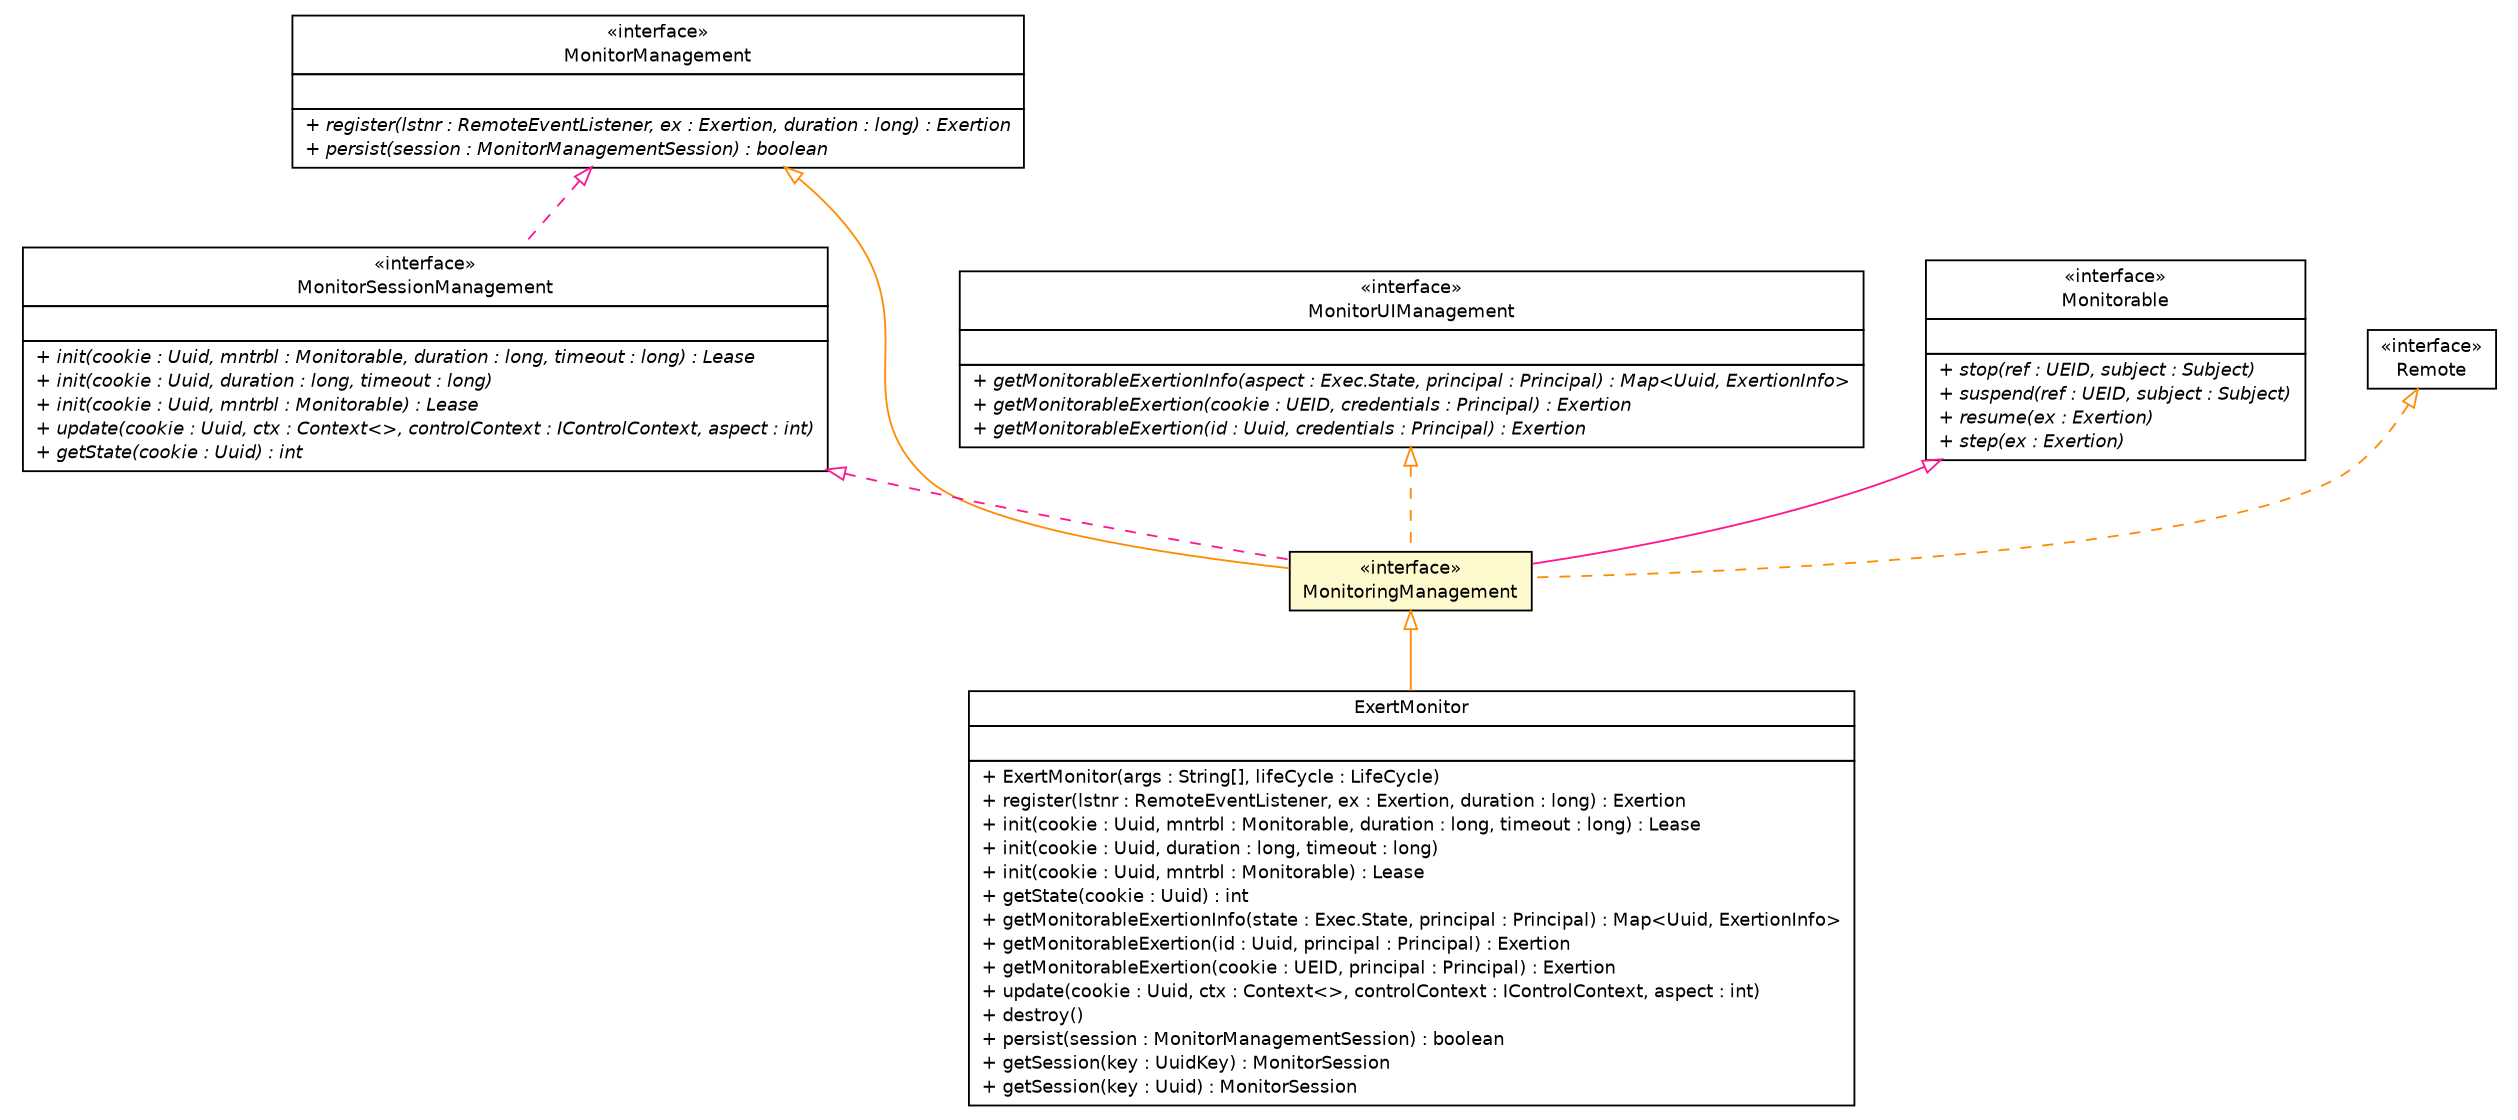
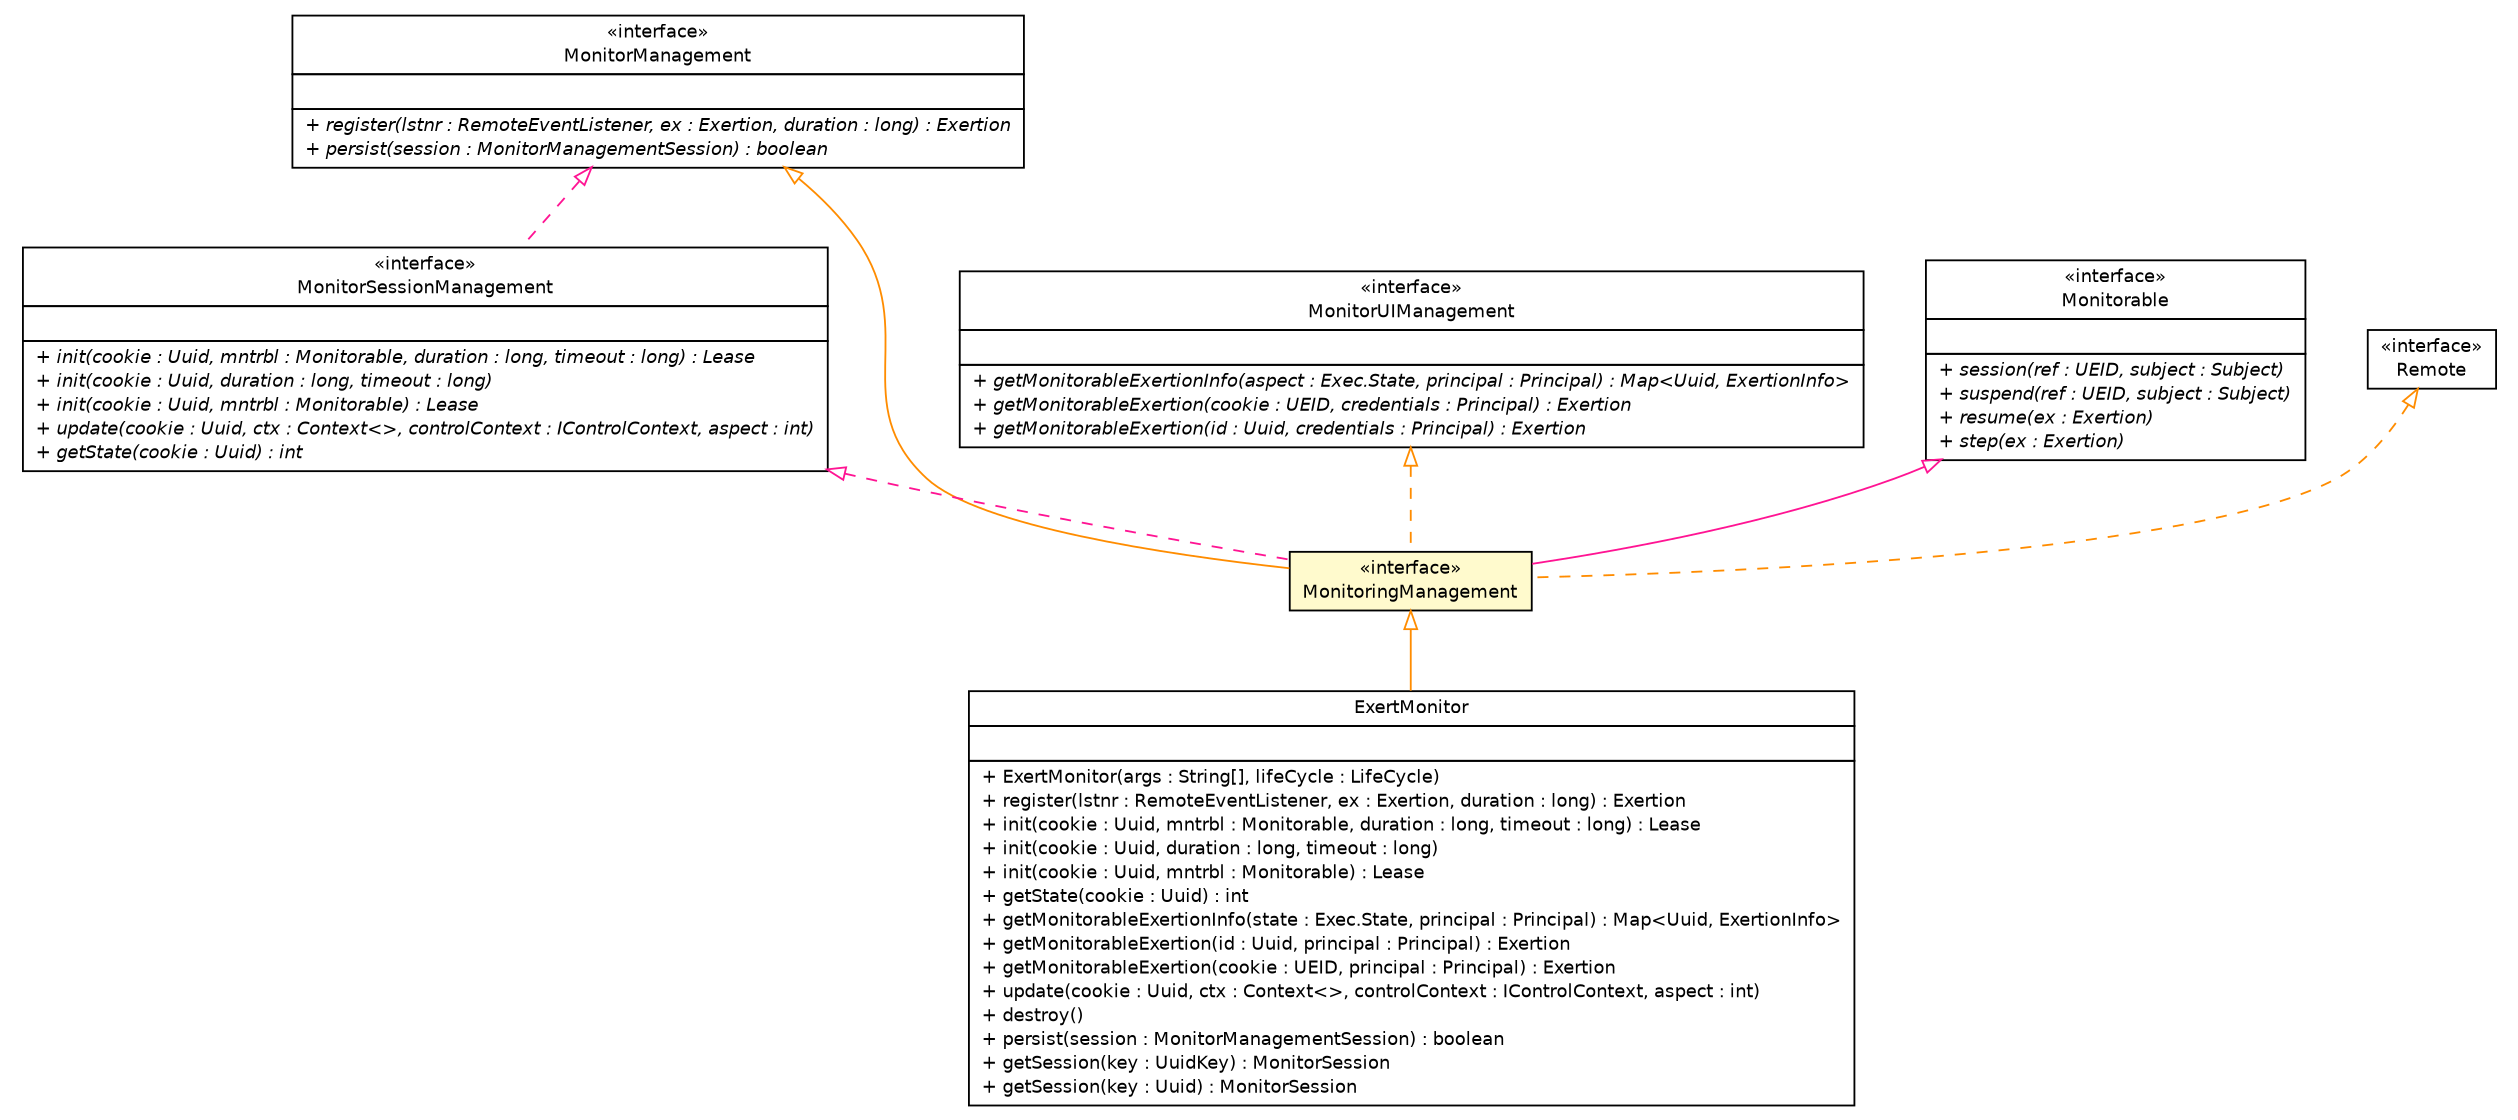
(2097, 370) -> (2112, 370)
